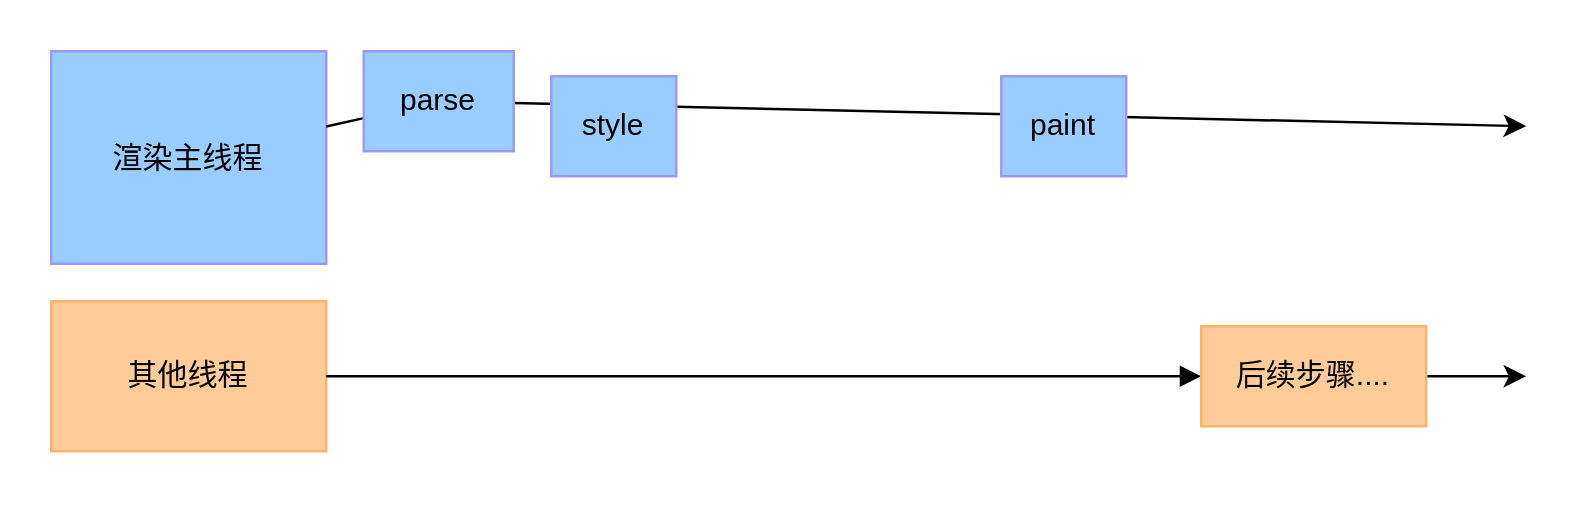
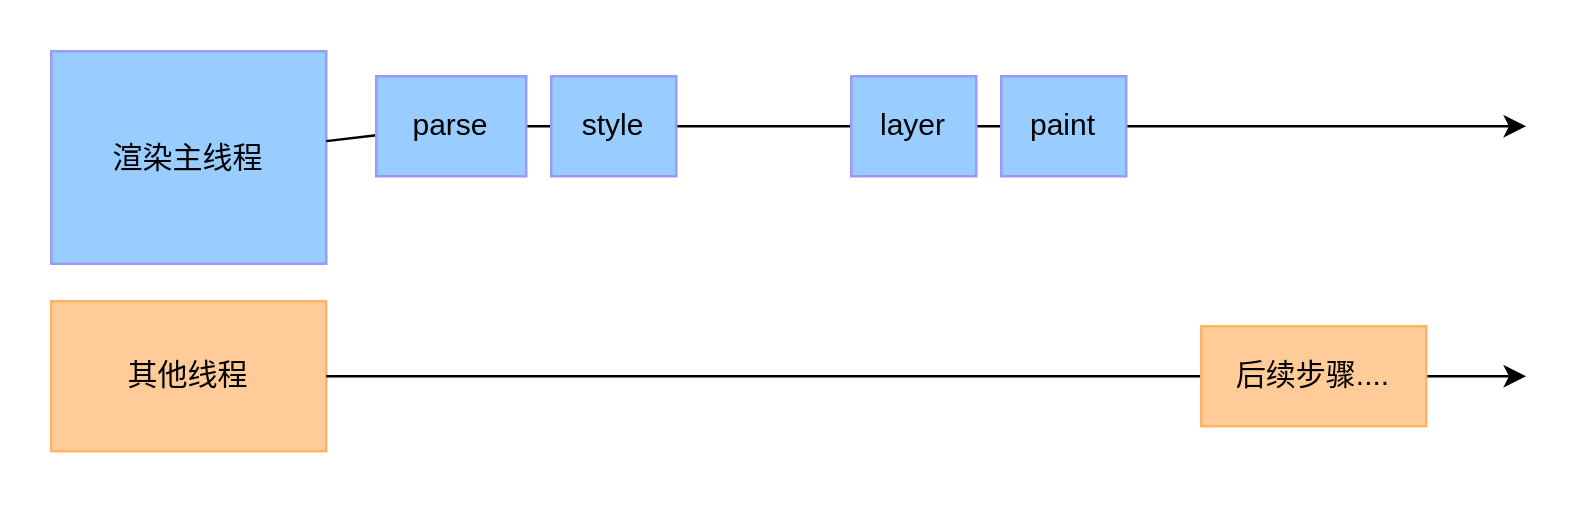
(439, 101) -> (451, 126)
none -> (914, 126)
(1179, 376) -> (1188, 376)
